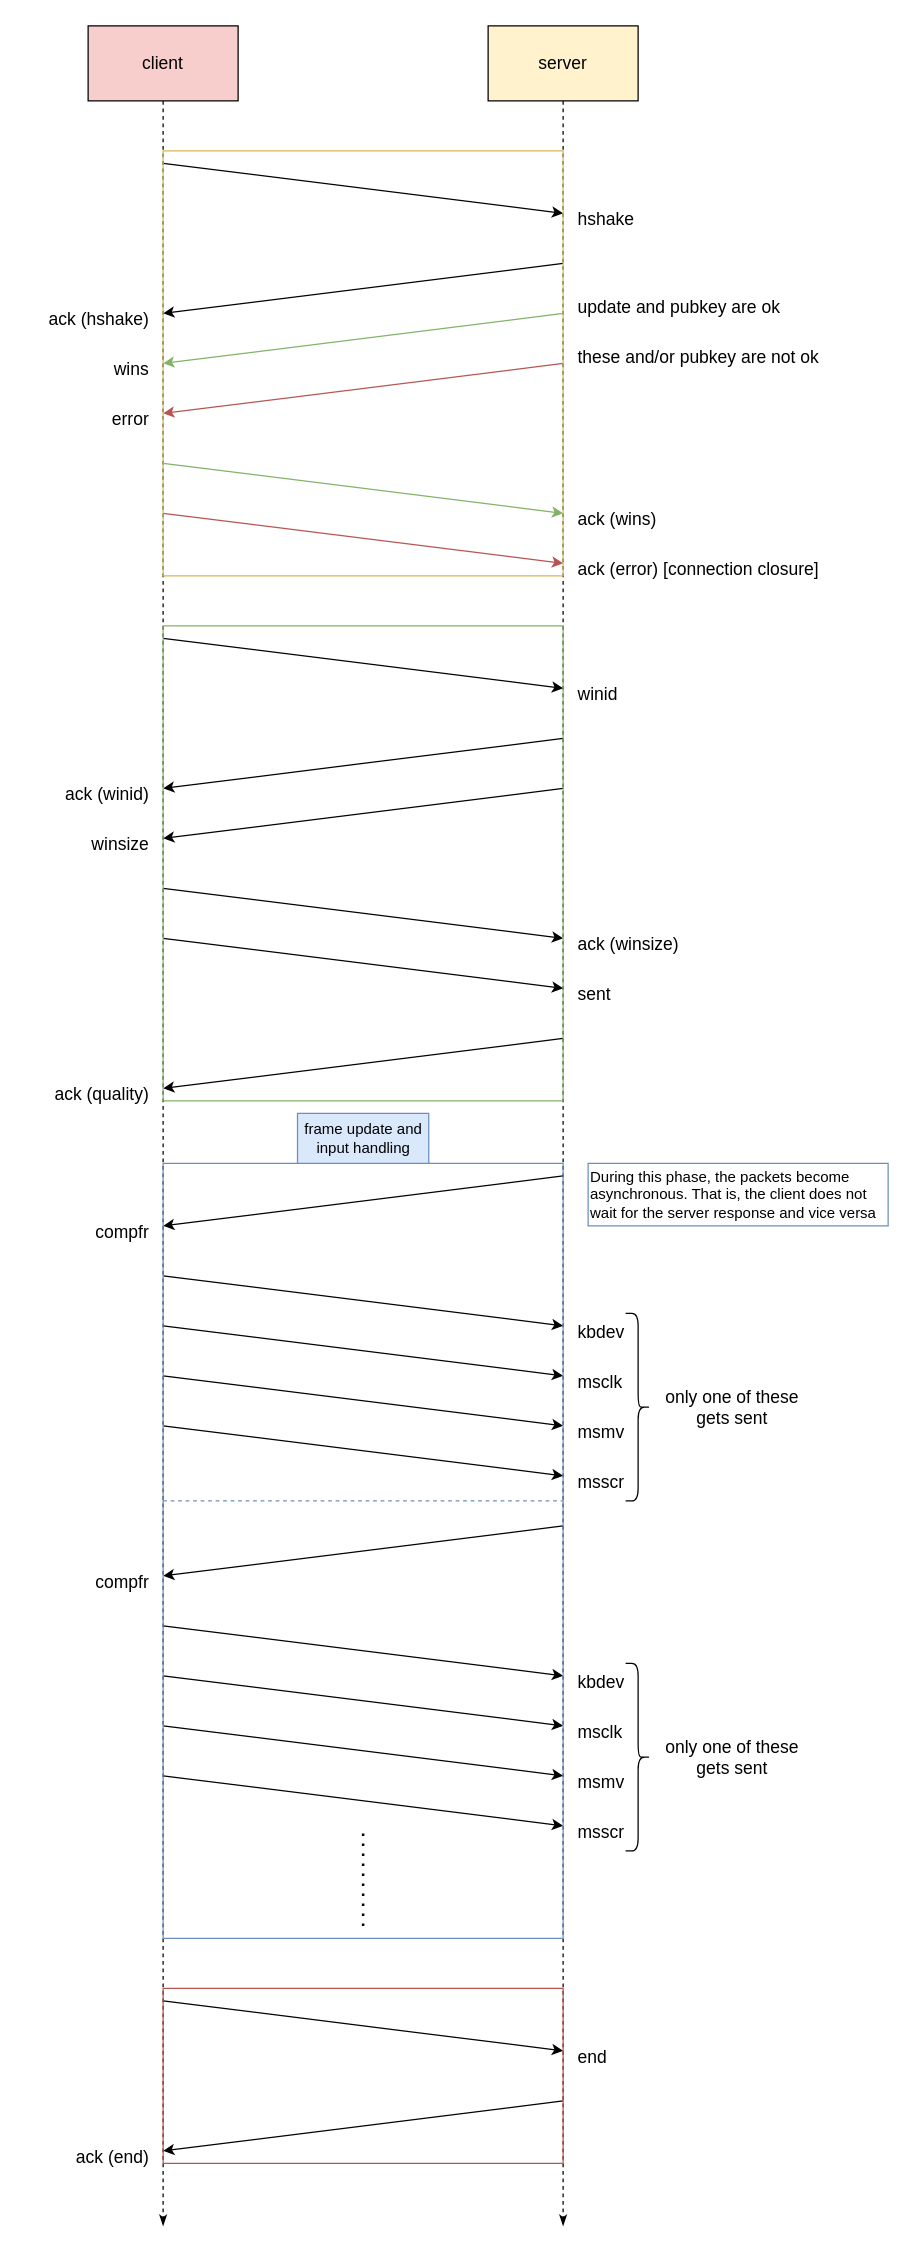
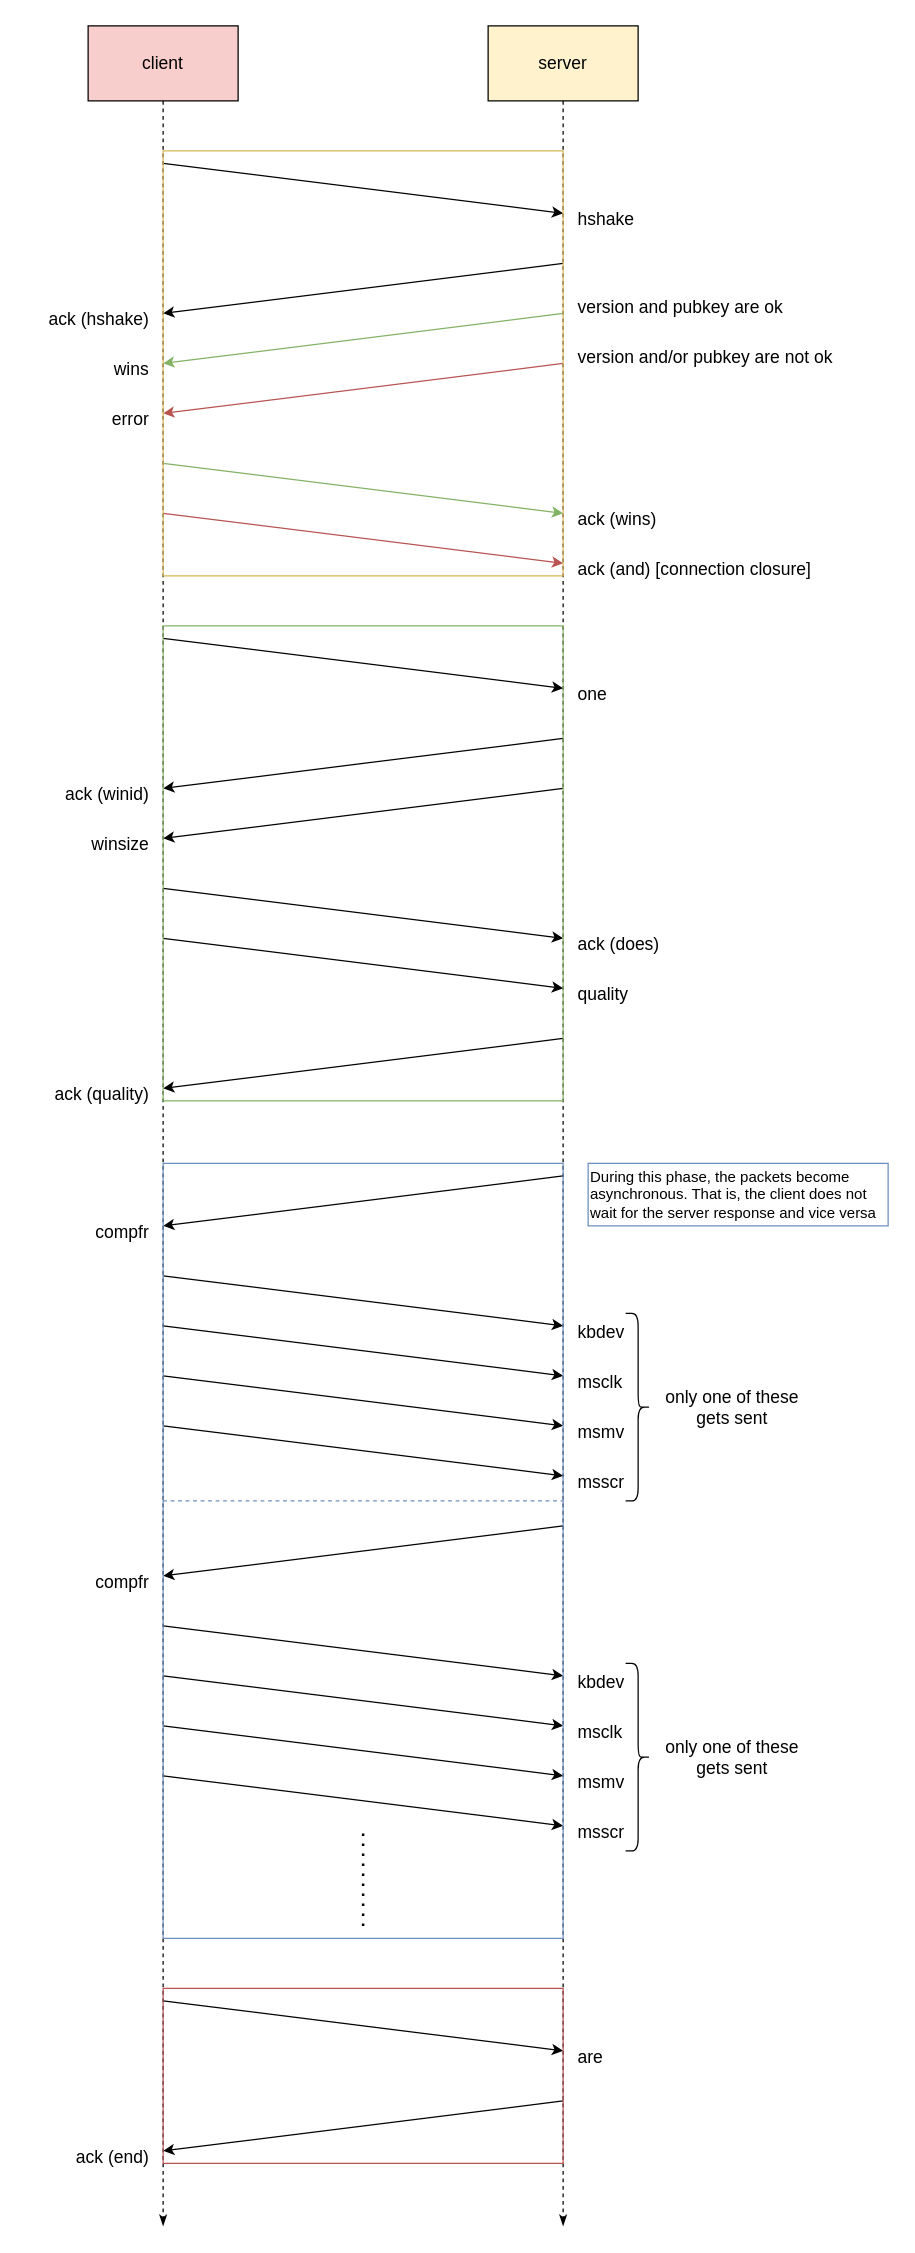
(687, 307) -> (689, 307)
(714, 357) -> (721, 357)
(724, 569) -> (714, 569)
(598, 694) -> (593, 694)
(635, 944) -> (625, 944)
(598, 994) -> (608, 994)
(363, 1138) -> none
(593, 2057) -> (593, 2057)
